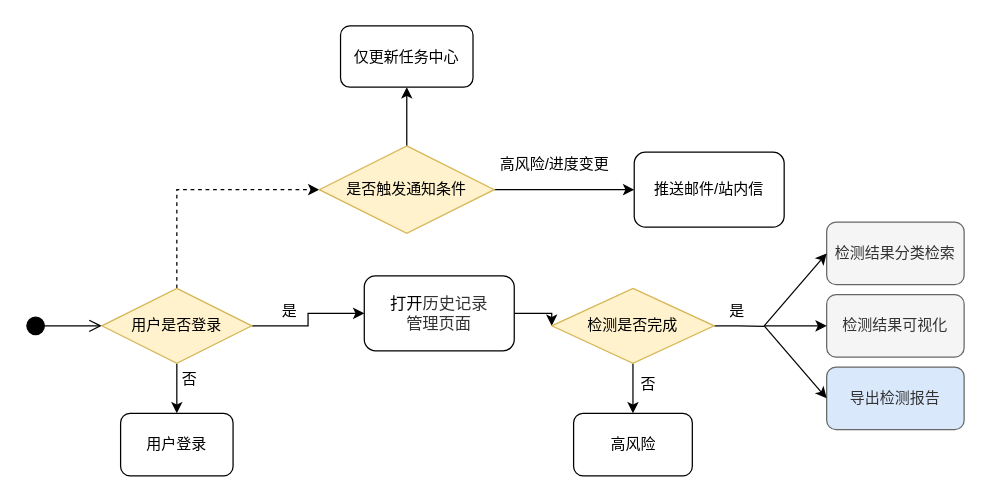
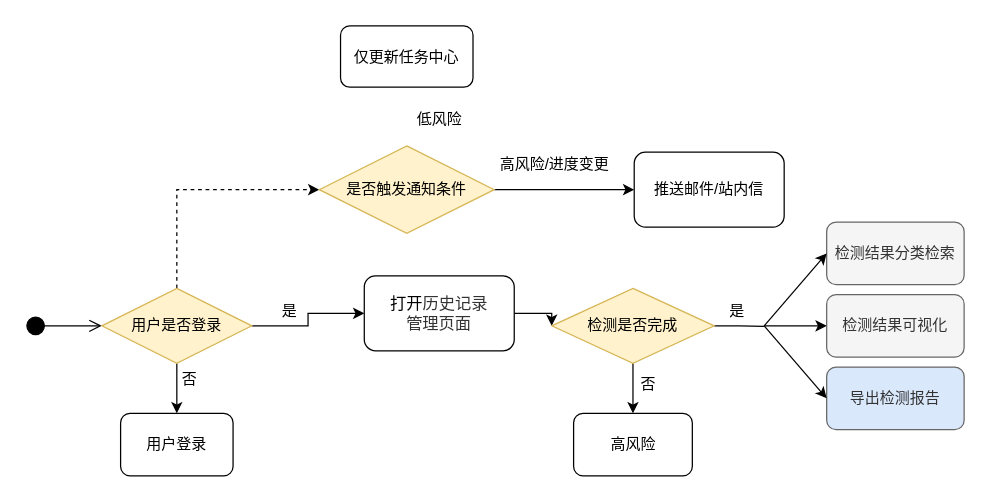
none -> (439, 119)
(407, 120) -> none
